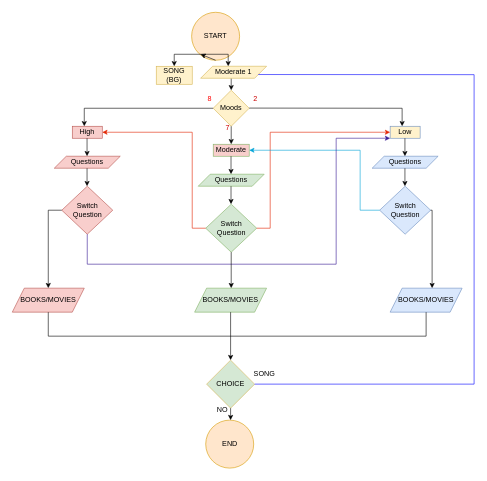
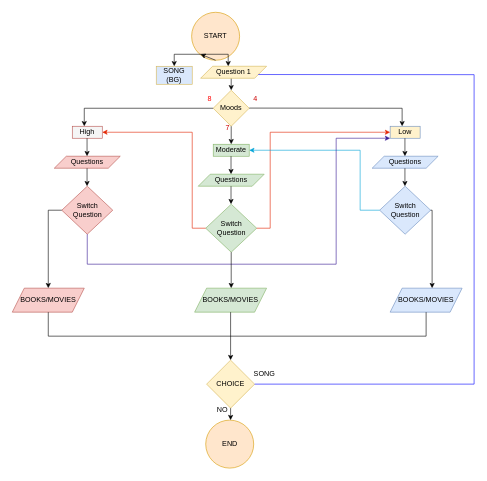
(234, 72) -> (234, 72)
(174, 75) -> (174, 75)
(256, 99) -> (256, 99)
(87, 132) -> (87, 132)
(231, 150) -> (231, 150)
(231, 384) -> (231, 384)
